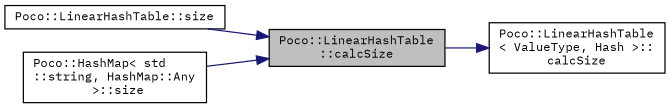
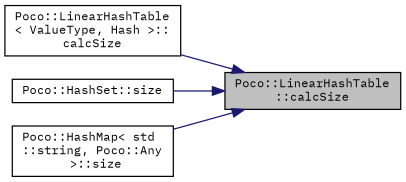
(115, 17) -> (93, 91)
(461, 48) -> (207, 62)
(115, 77) -> (93, 151)
